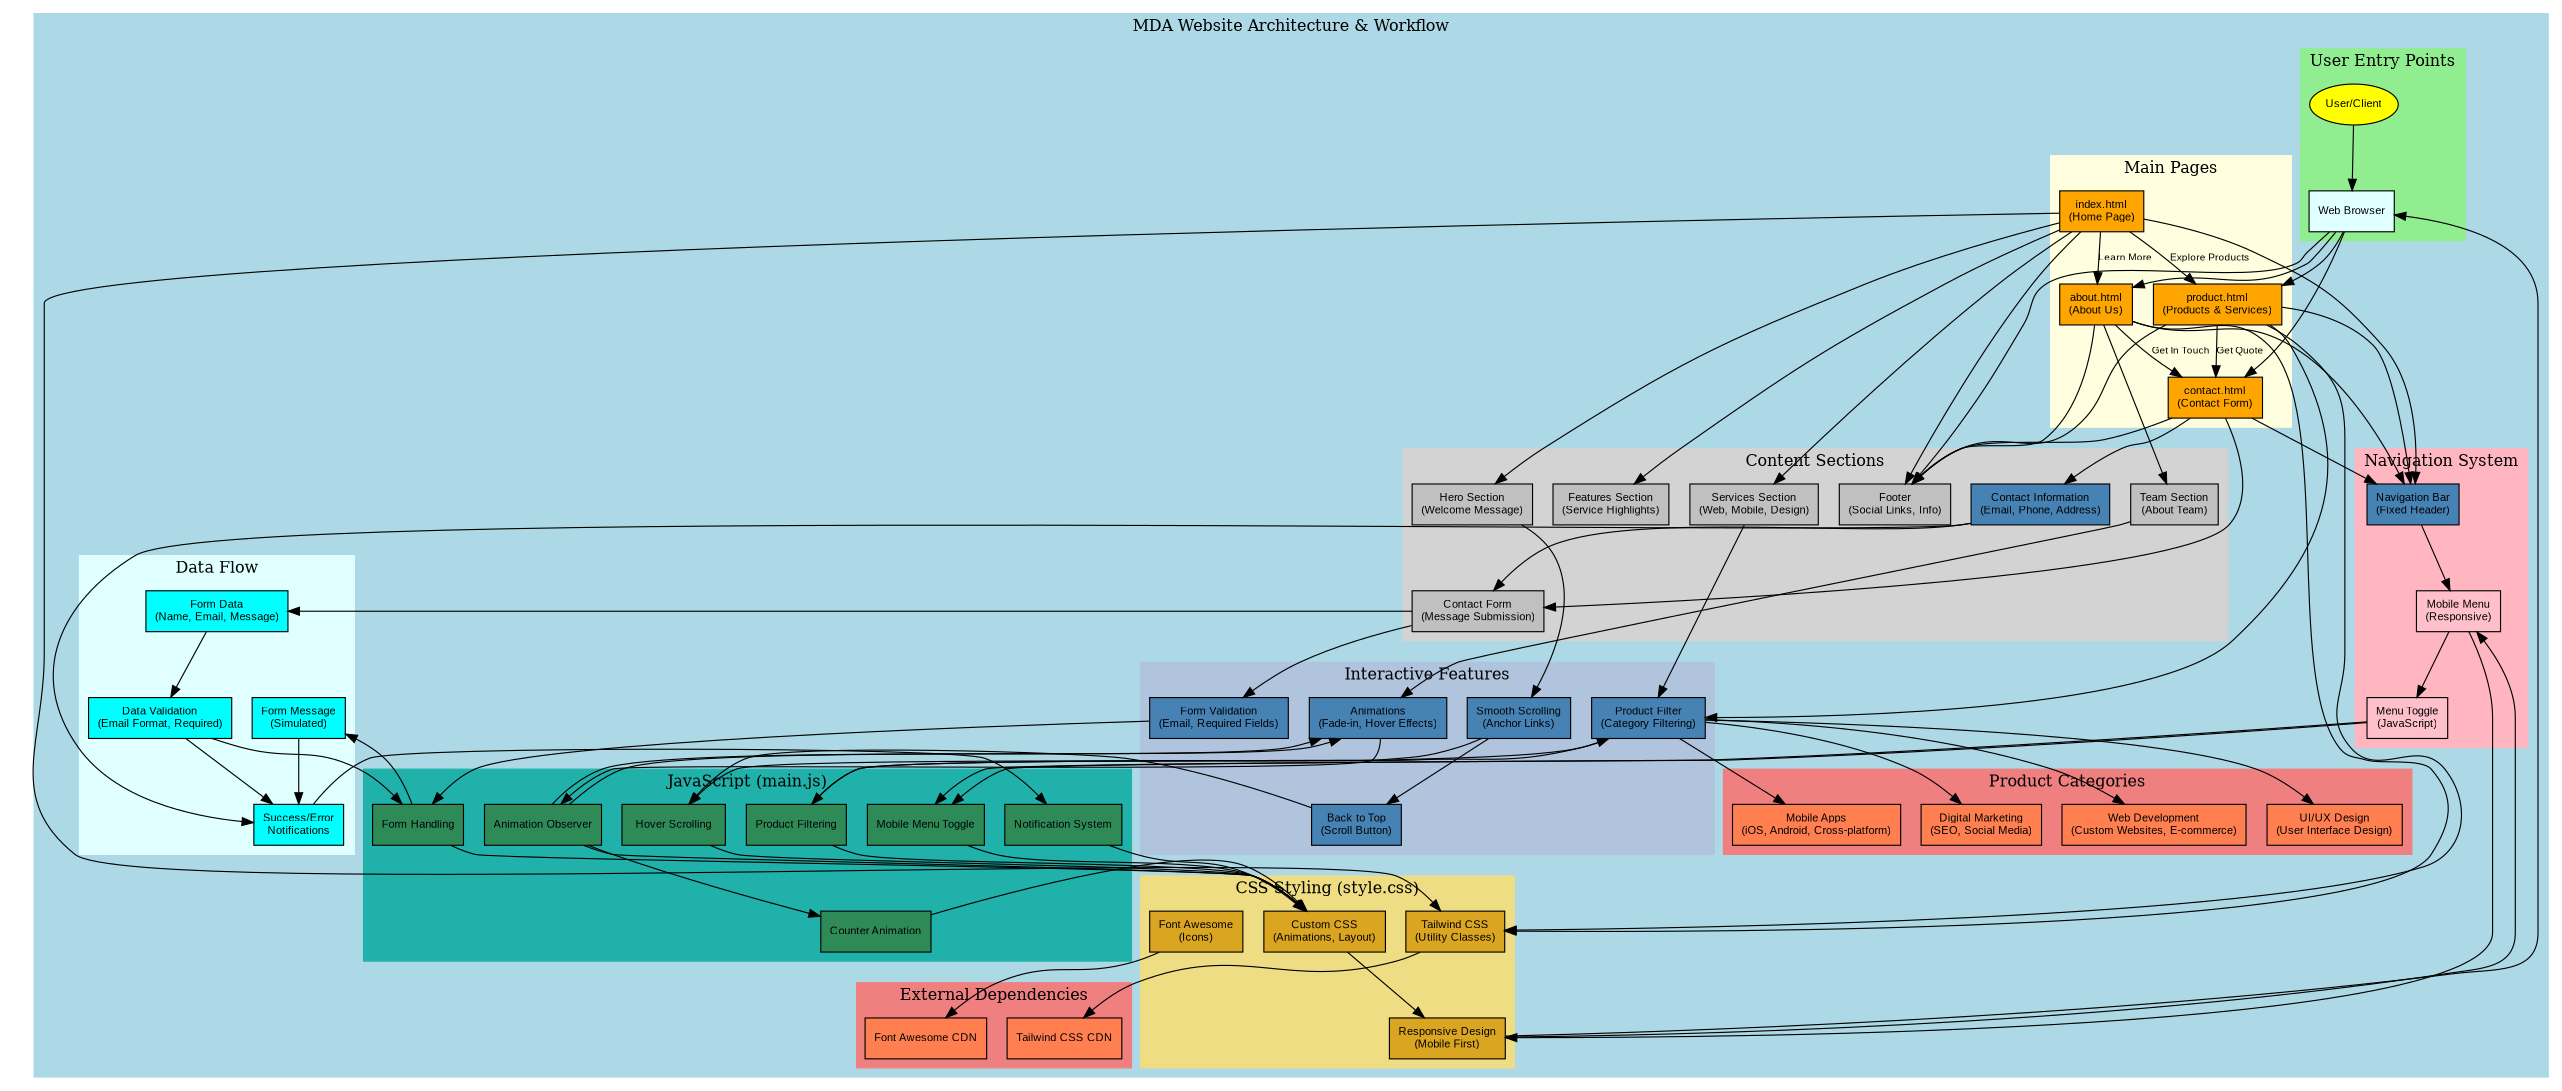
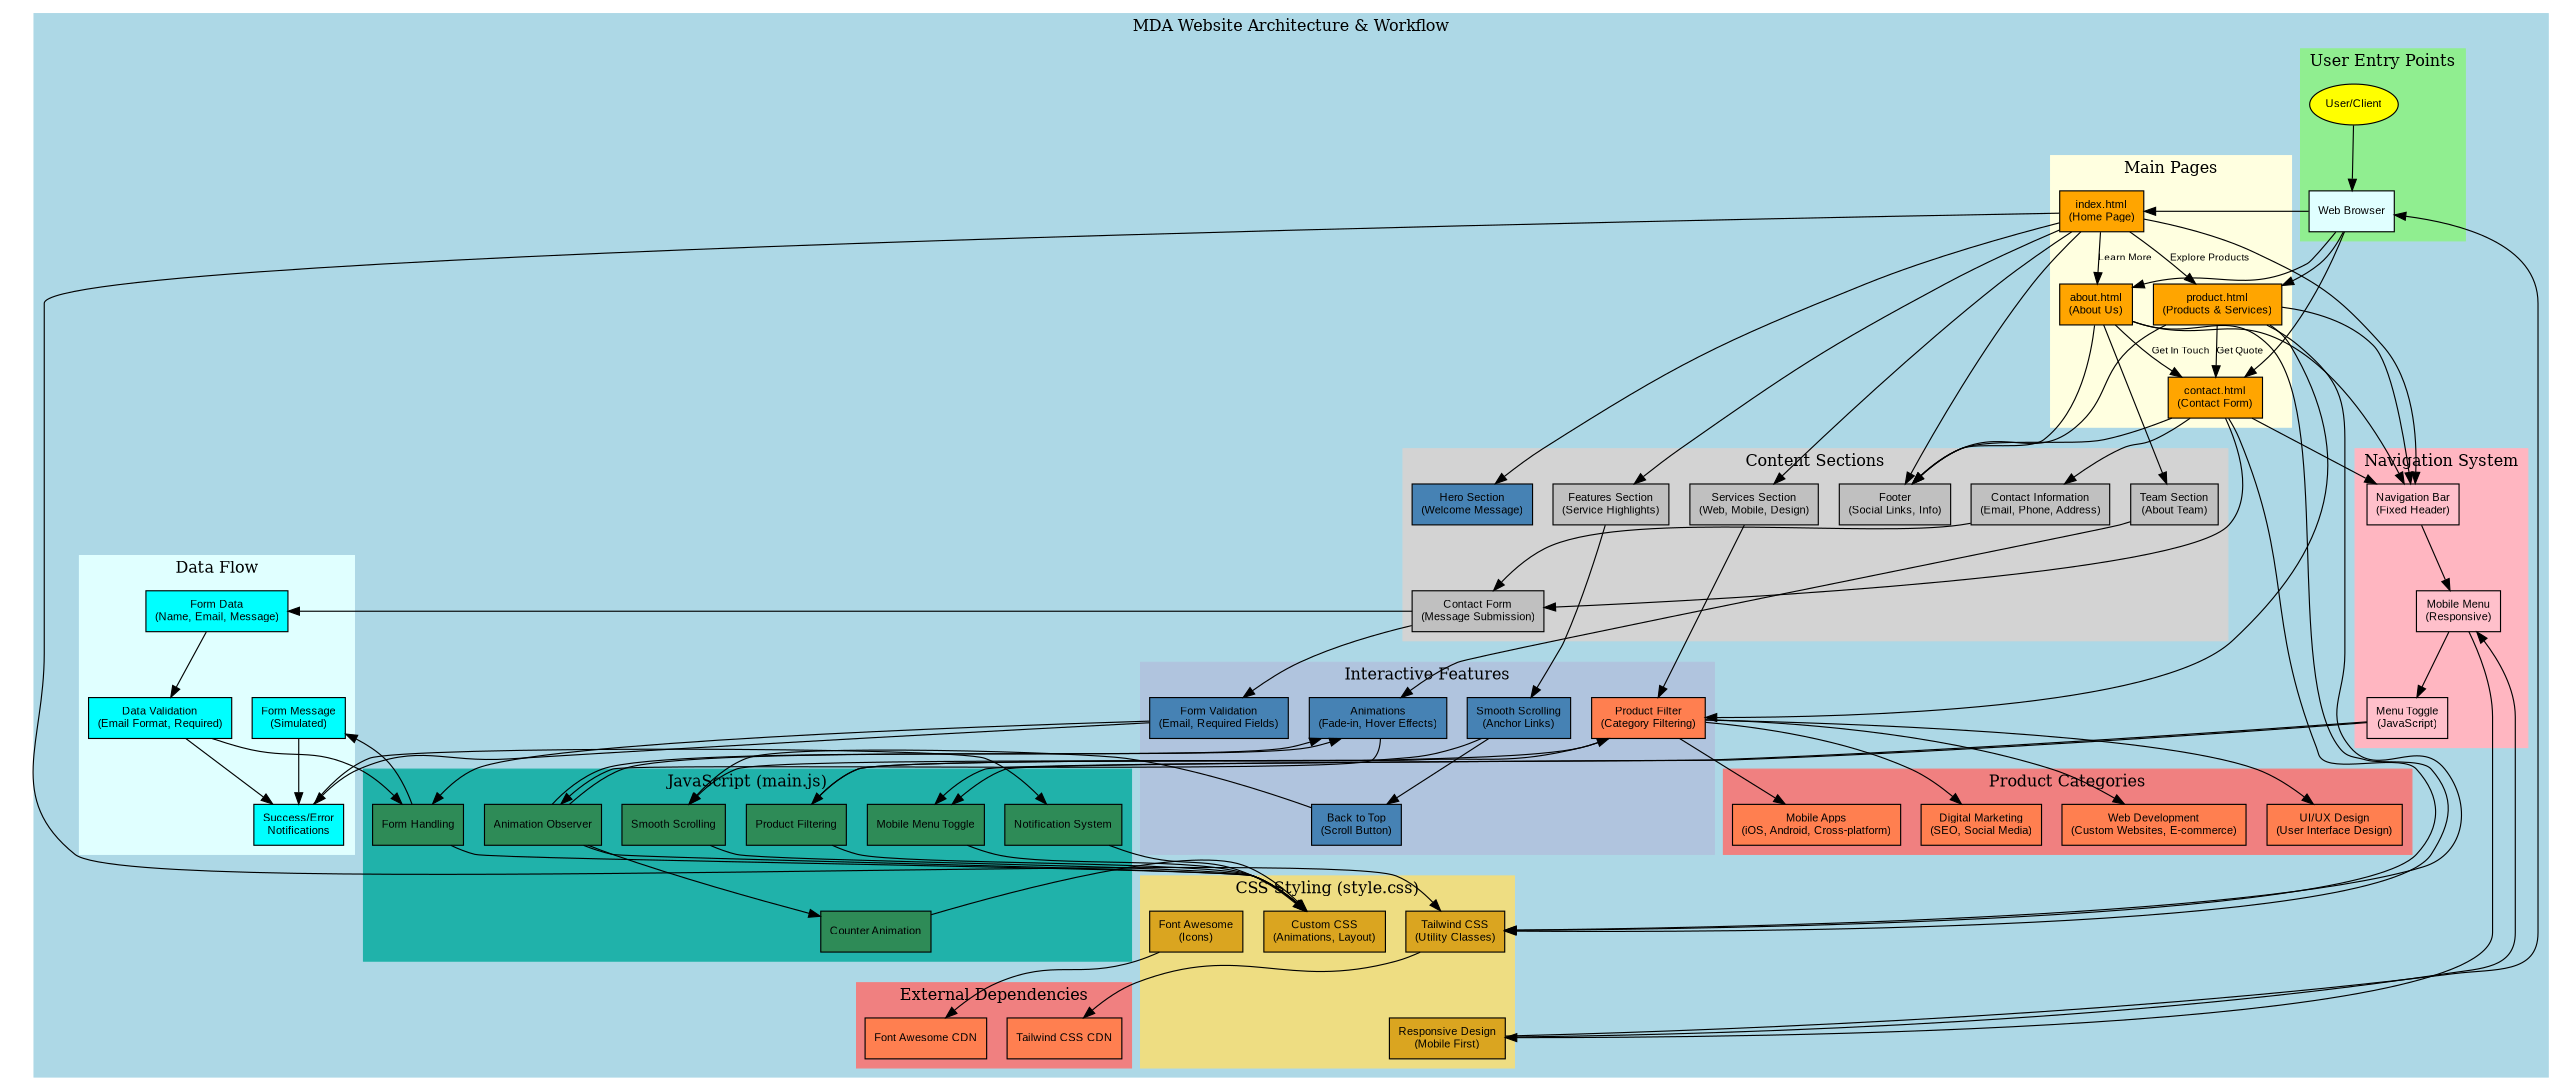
(2078, 274) -> (2232, 211)
(1472, 504) -> (1472, 504)
(2040, 504) -> (2040, 504)
(2413, 504) -> (2413, 504)
(845, 526) -> (731, 746)
(1564, 596) -> (1576, 613)
(1648, 718) -> (1648, 718)
none -> (2435, 821)
(674, 825) -> (674, 825)
(1381, 981) -> none
